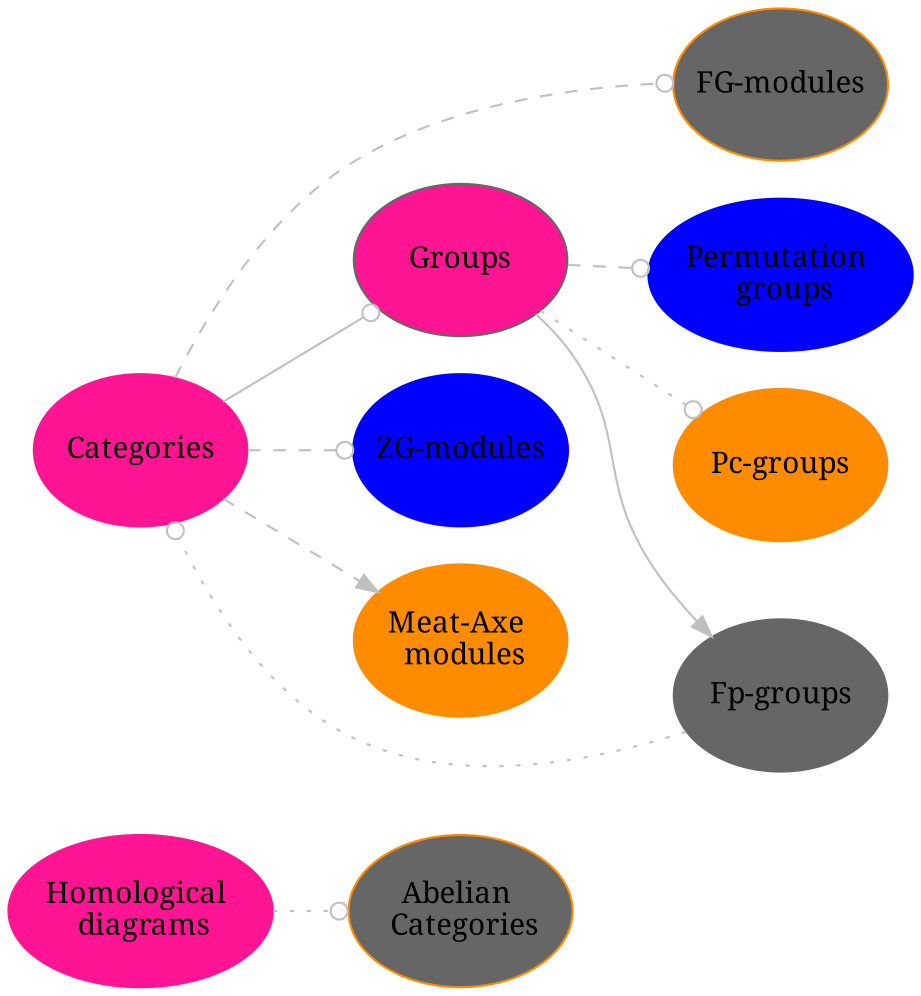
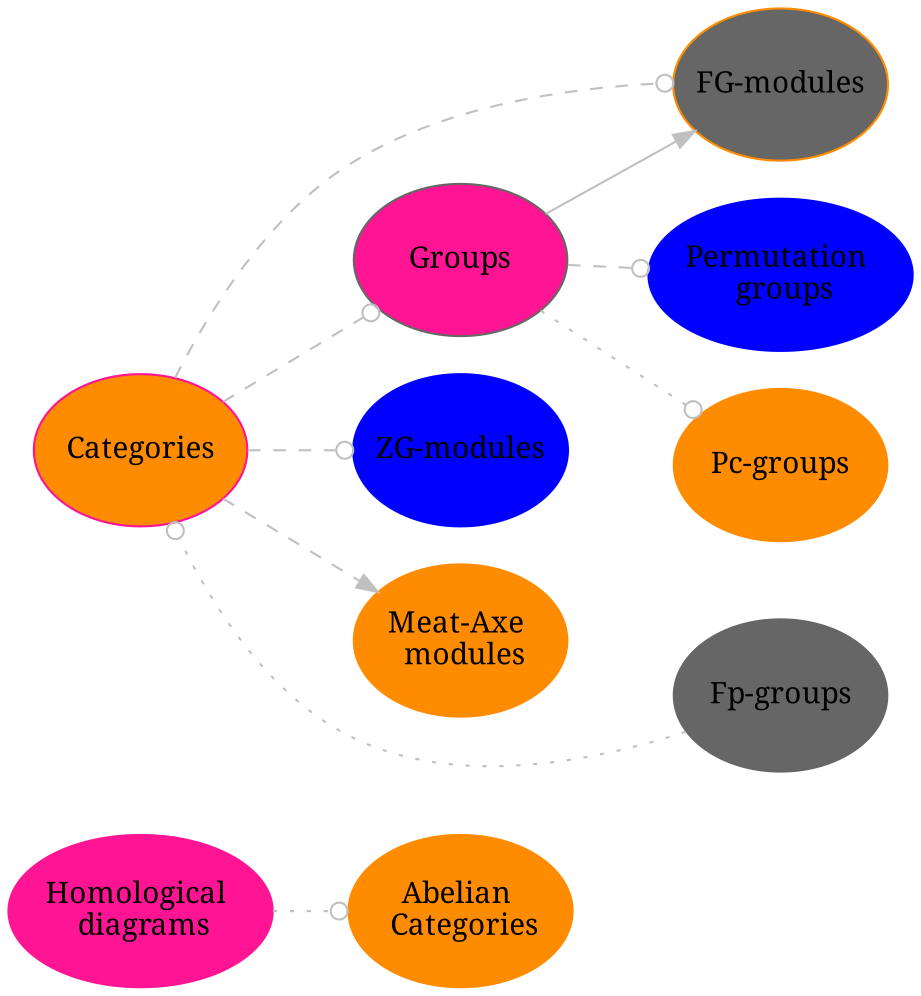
(293, 360) -> (293, 360)
(141, 450) -> (141, 450)
(614, 468) -> (611, 178)
(461, 911) -> (461, 911)
